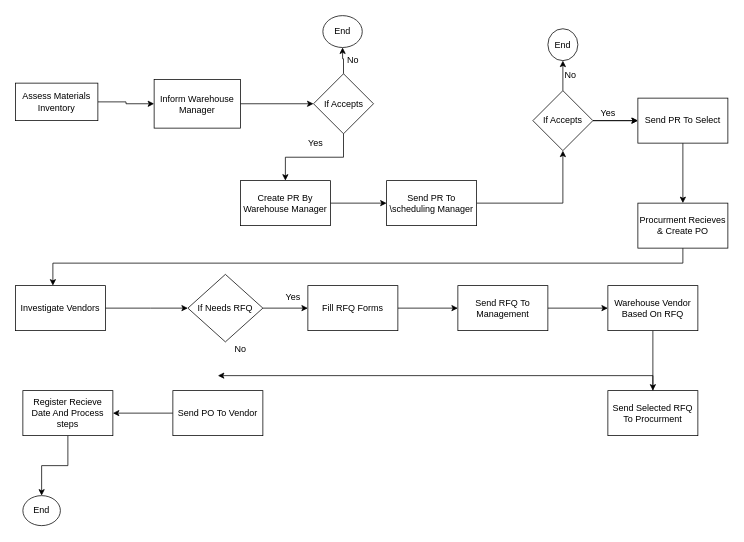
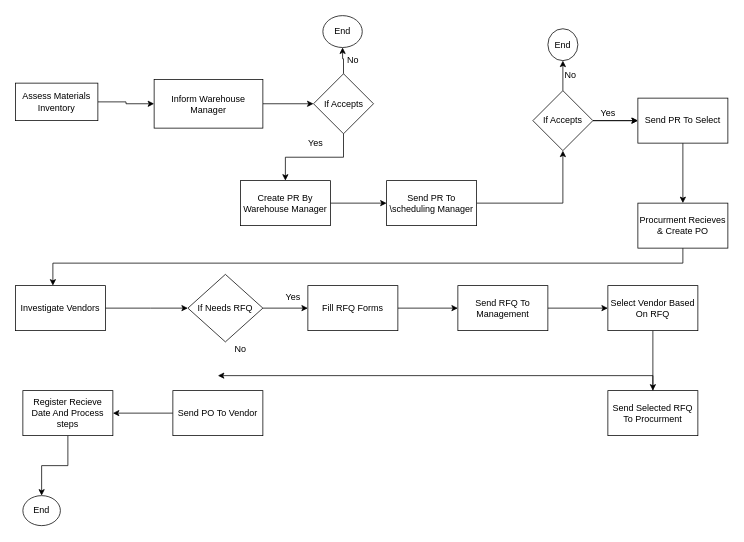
(197, 104) -> (209, 104)
(653, 308) -> (653, 308)
